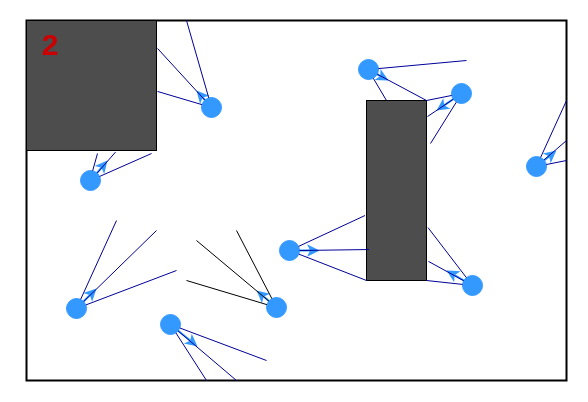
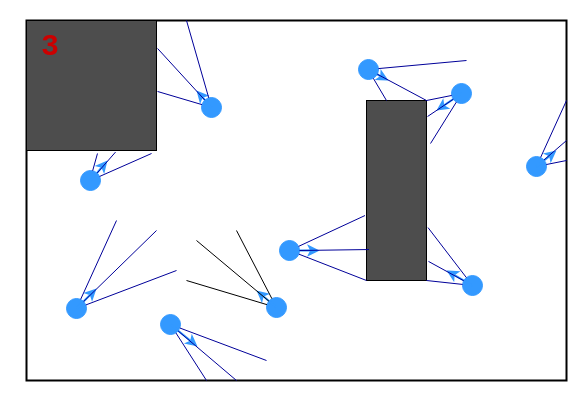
(51, 45) -> (51, 45)
